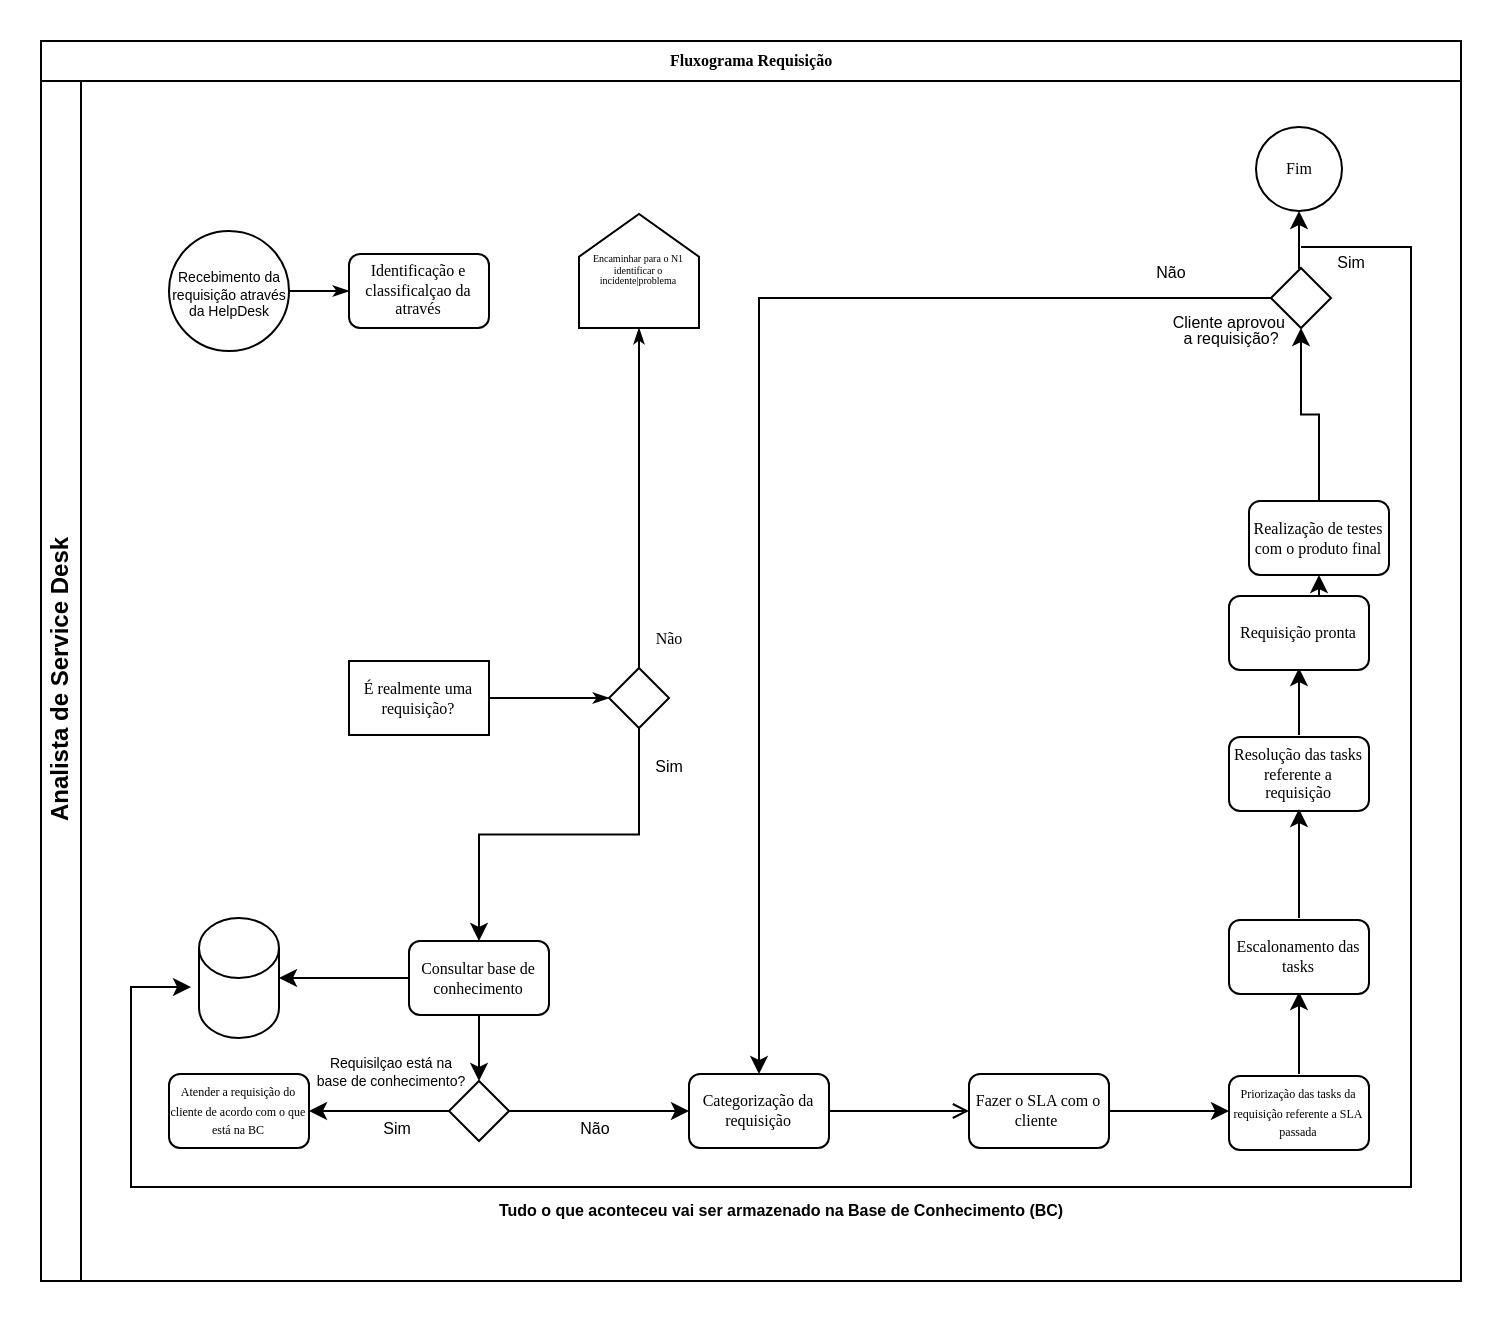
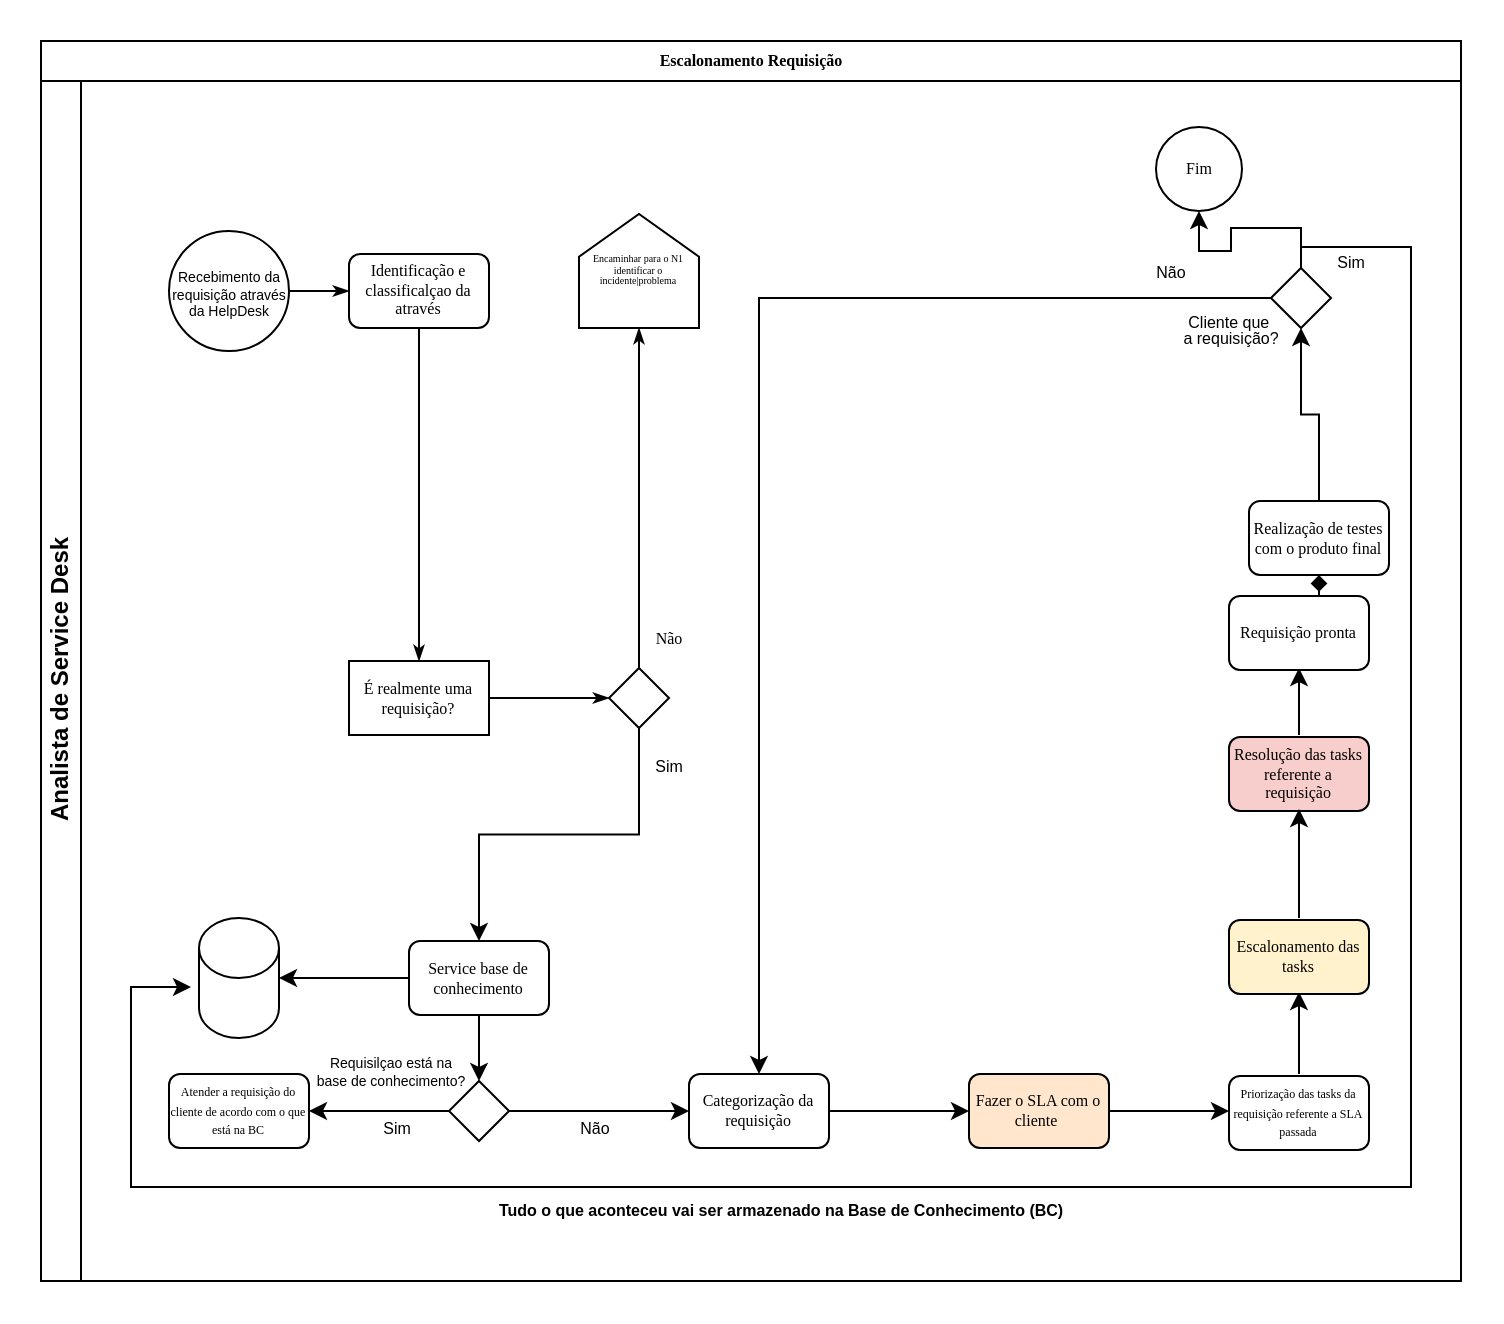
(752, 61) -> (752, 61)
(1299, 169) -> (1199, 169)
(1232, 331) -> (1232, 331)
none -> (419, 488)
(1319, 590) -> (1319, 590)
(1299, 774) -> (1299, 774)
(1299, 957) -> (1299, 957)
(479, 979) -> (479, 979)
(956, 1111) -> (954, 1111)
(1039, 1111) -> (1039, 1111)
